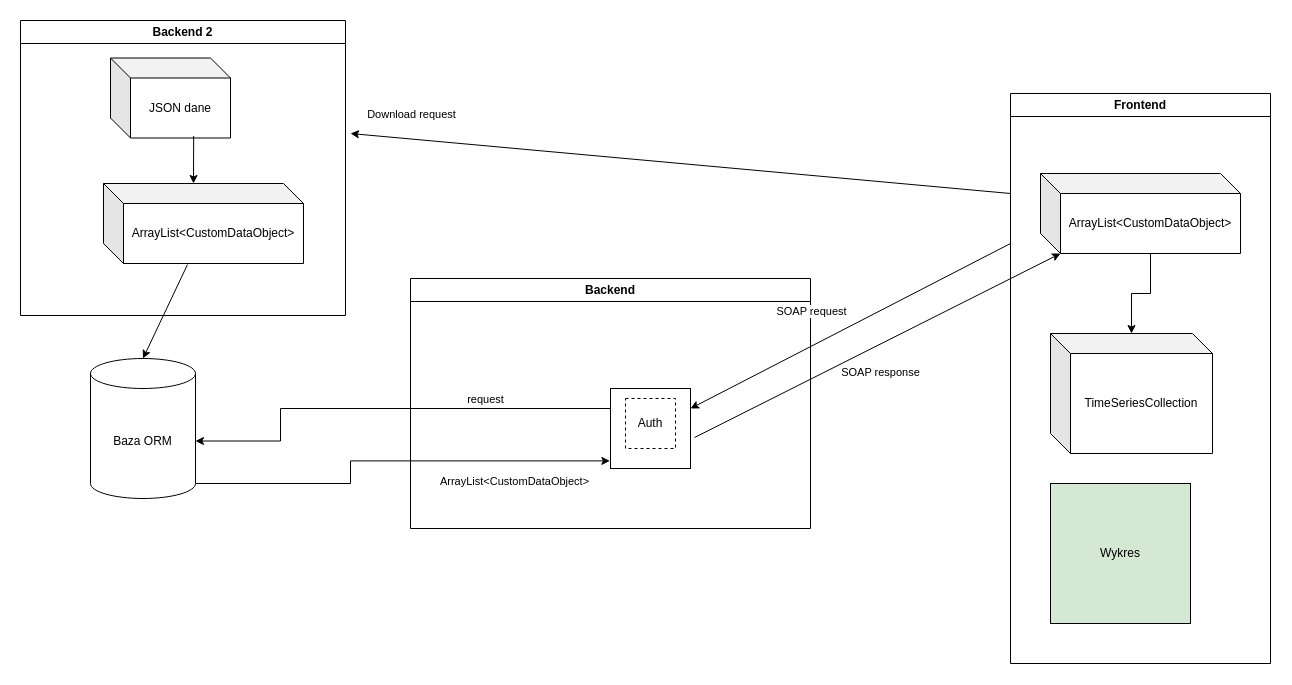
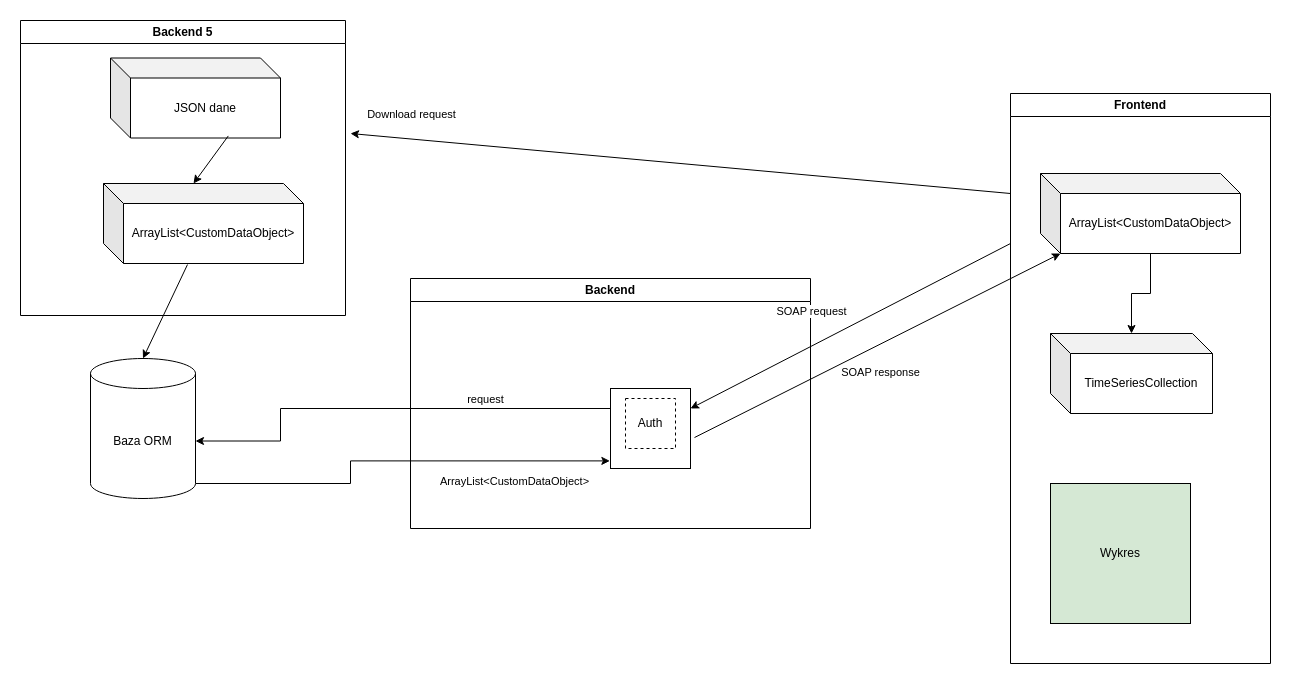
(183, 33) -> (183, 33)
(171, 98) -> (196, 98)
(1132, 394) -> (1132, 374)
